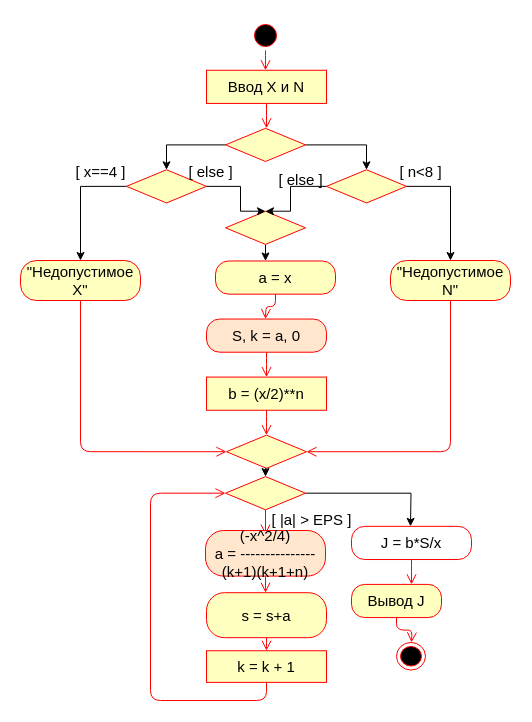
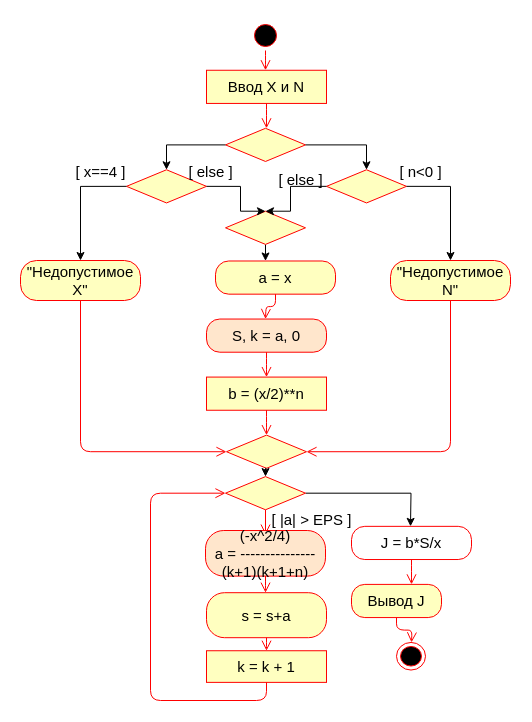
(421, 172) -> (421, 172)
